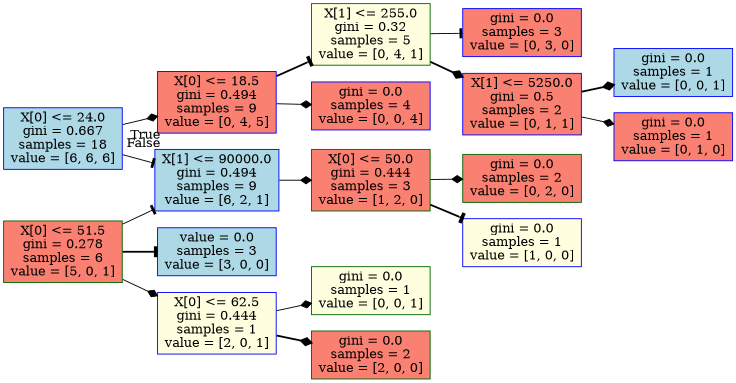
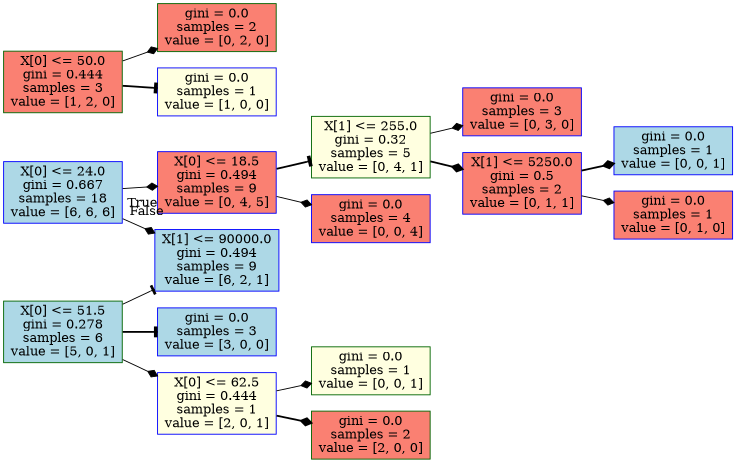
(444, 34) -> (441, 131)
(136, 158) -> (134, 224)
(290, 180) -> none
(63, 252) -> (63, 332)
(217, 252) -> (217, 332)
